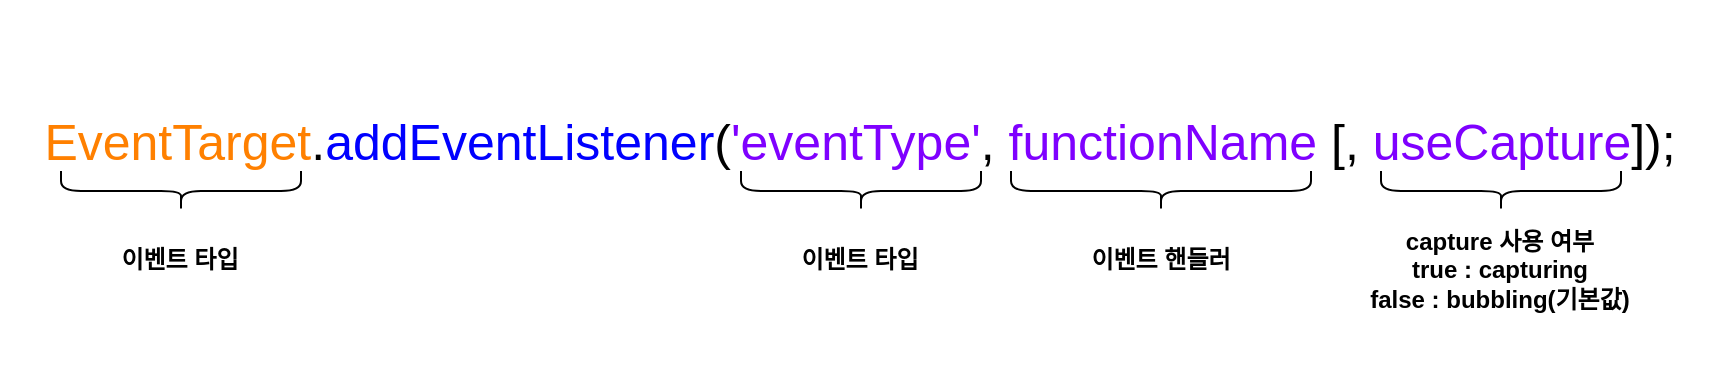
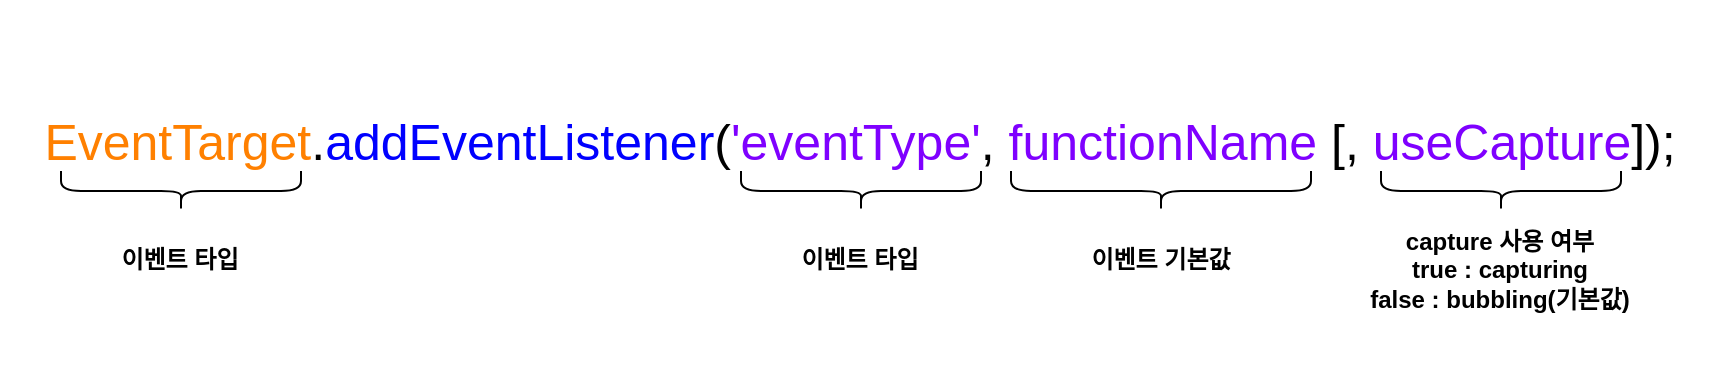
(1162, 261) -> (1162, 261)
